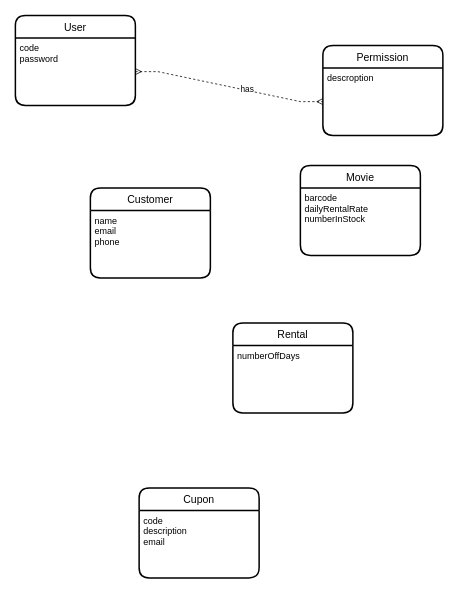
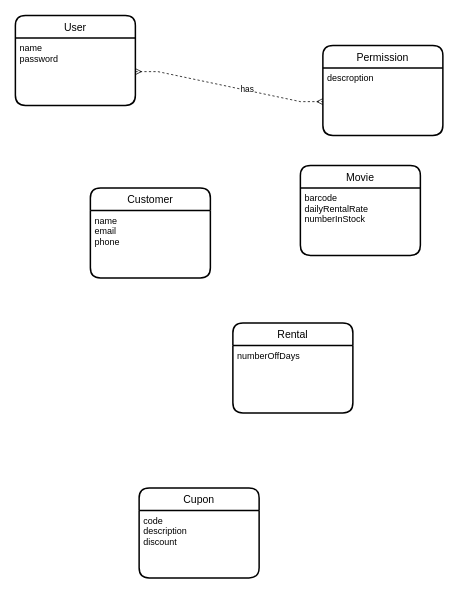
(30, 48) -> (30, 48)
(153, 521) -> (153, 521)
